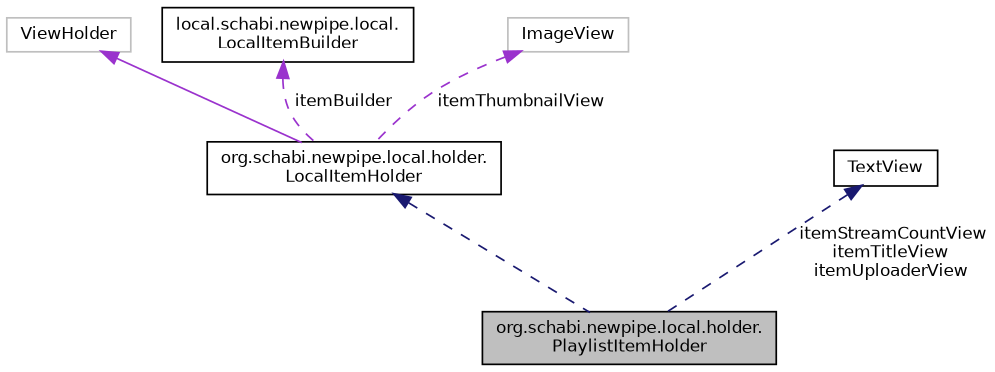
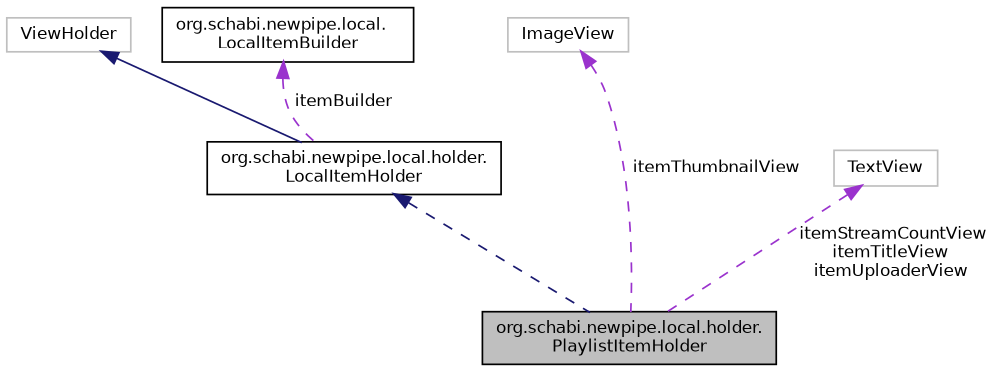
(288, 35) -> (288, 35)
(435, 91) -> (626, 185)
(209, 100) -> (209, 100)
(886, 168) -> (886, 168)
(757, 254) -> (757, 254)
